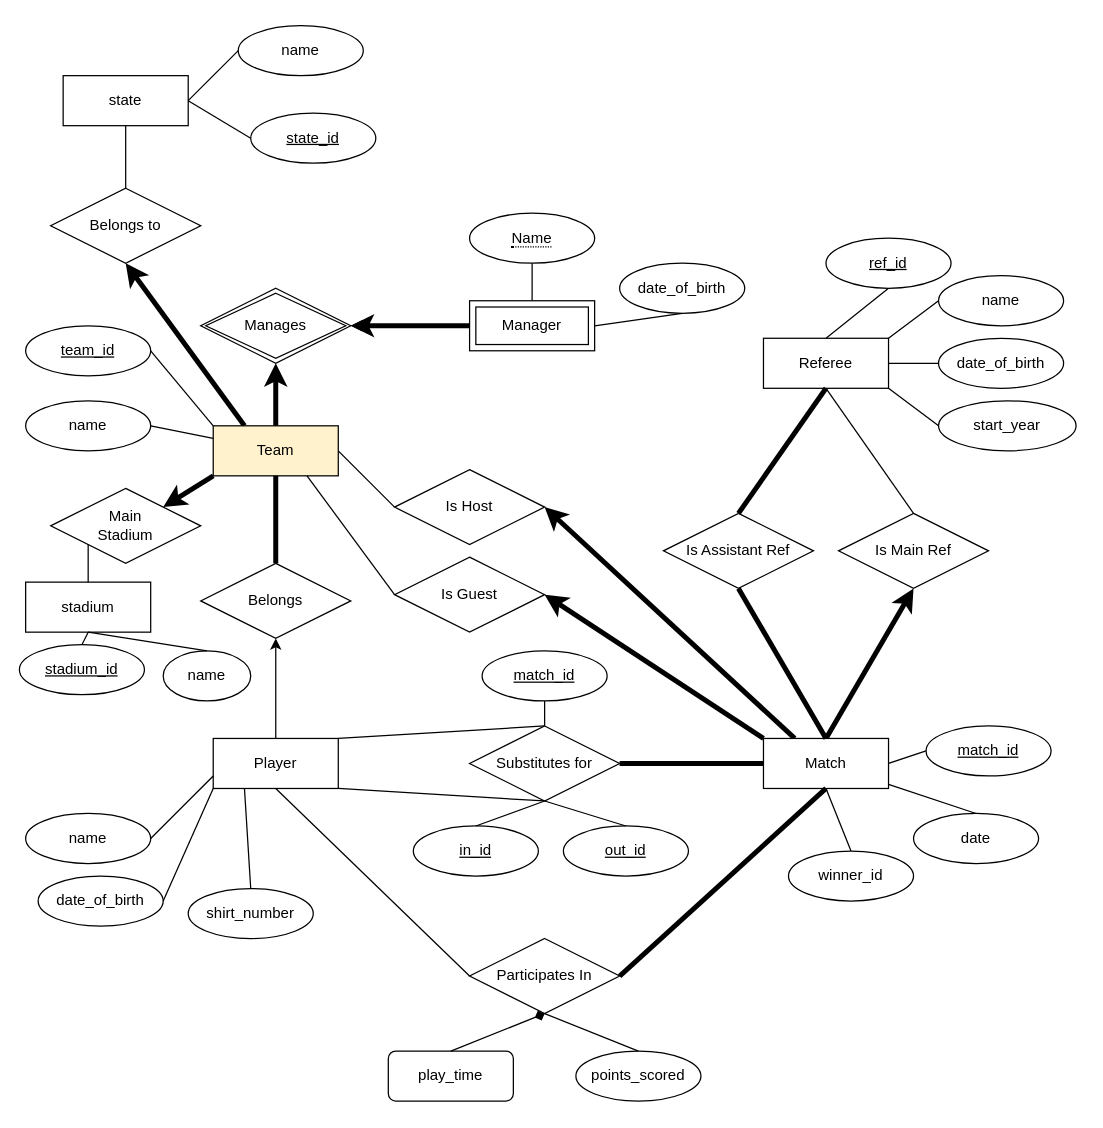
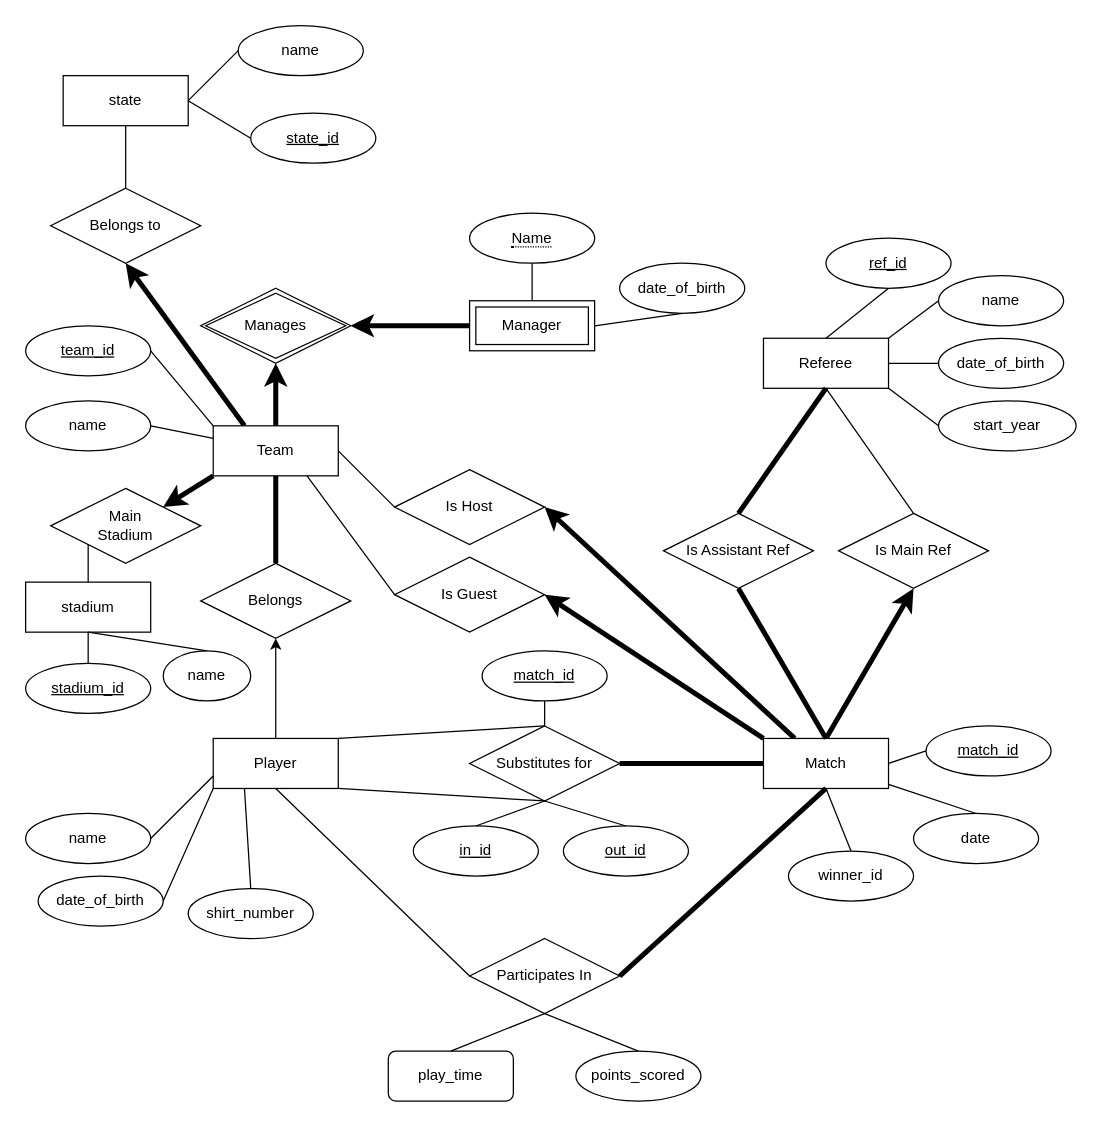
(276, 451) -> (276, 451)
(82, 669) -> (88, 688)
(534, 1017) -> (539, 1015)
